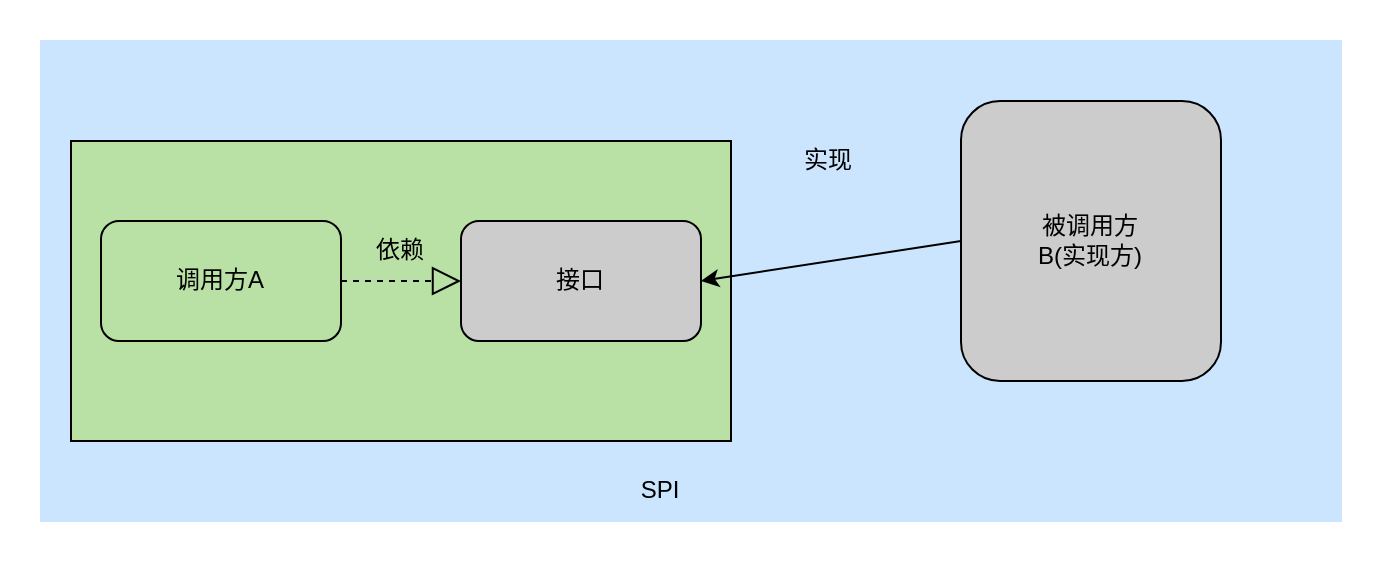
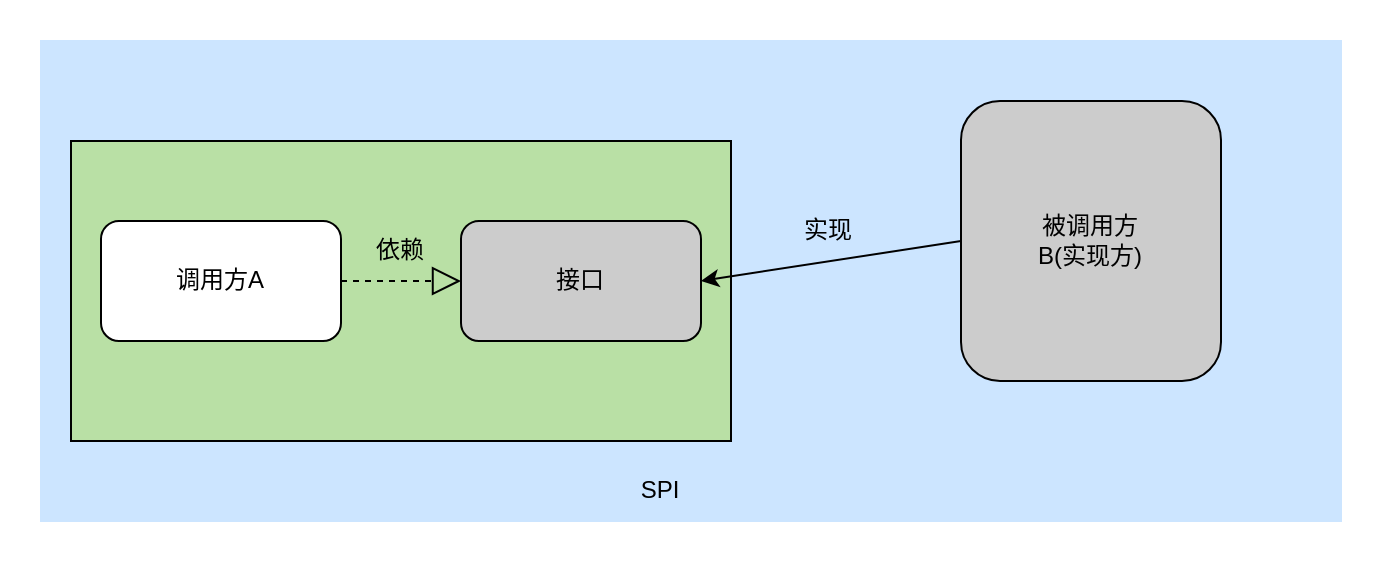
(829, 161) -> (829, 231)
(221, 281) -> (221, 281)
